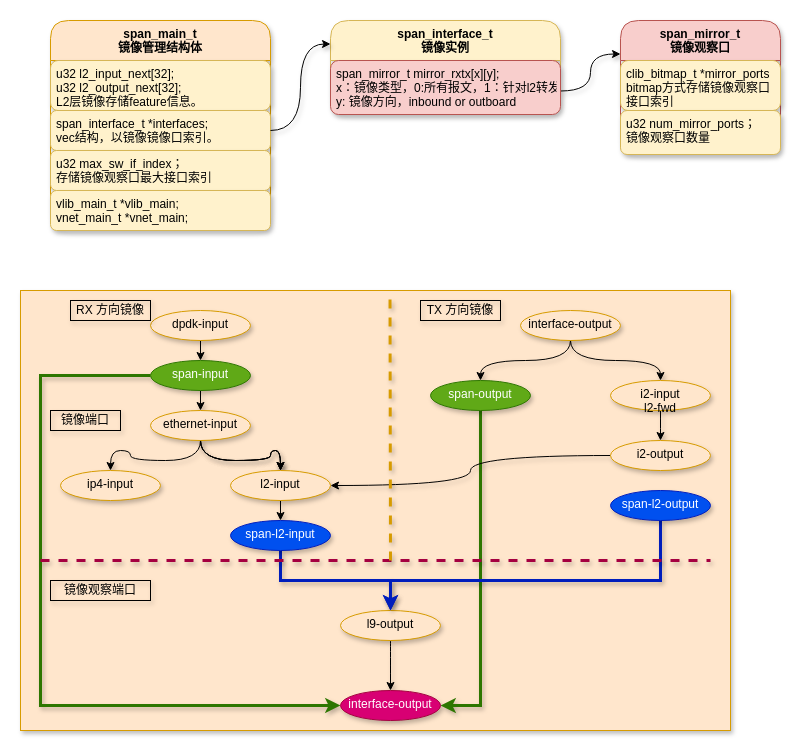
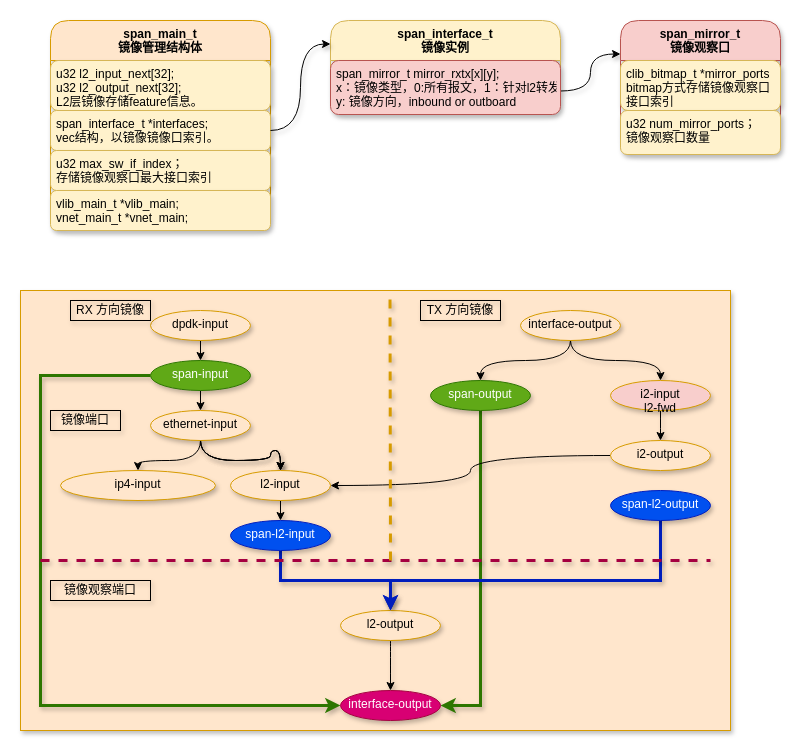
(661, 396) -> (661, 396)
(111, 486) -> (138, 486)
(391, 625) -> (391, 625)
